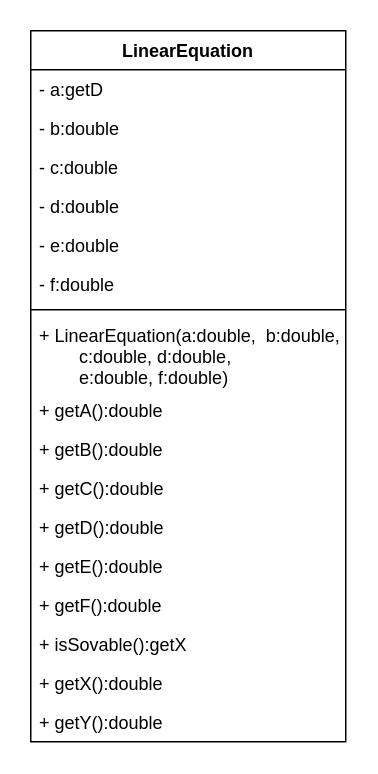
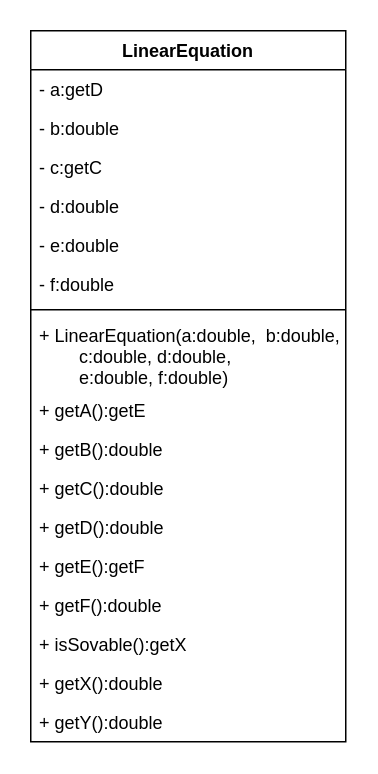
(82, 168) -> (75, 168)
(108, 411) -> (100, 411)
(108, 567) -> (100, 567)
